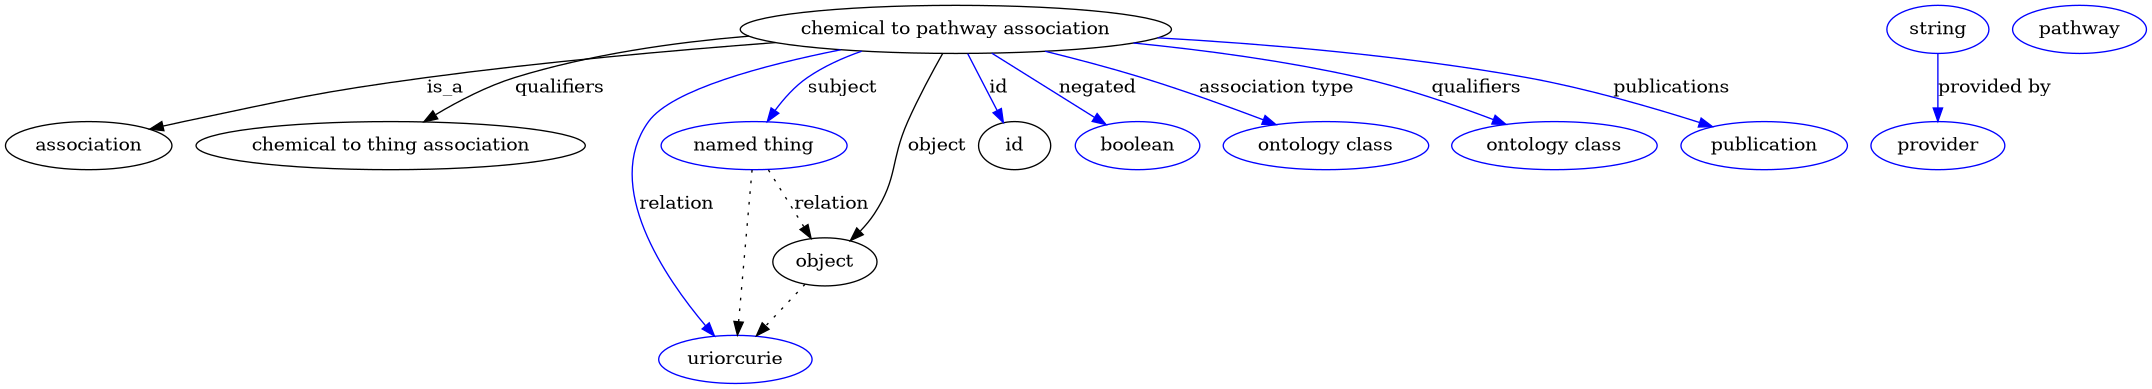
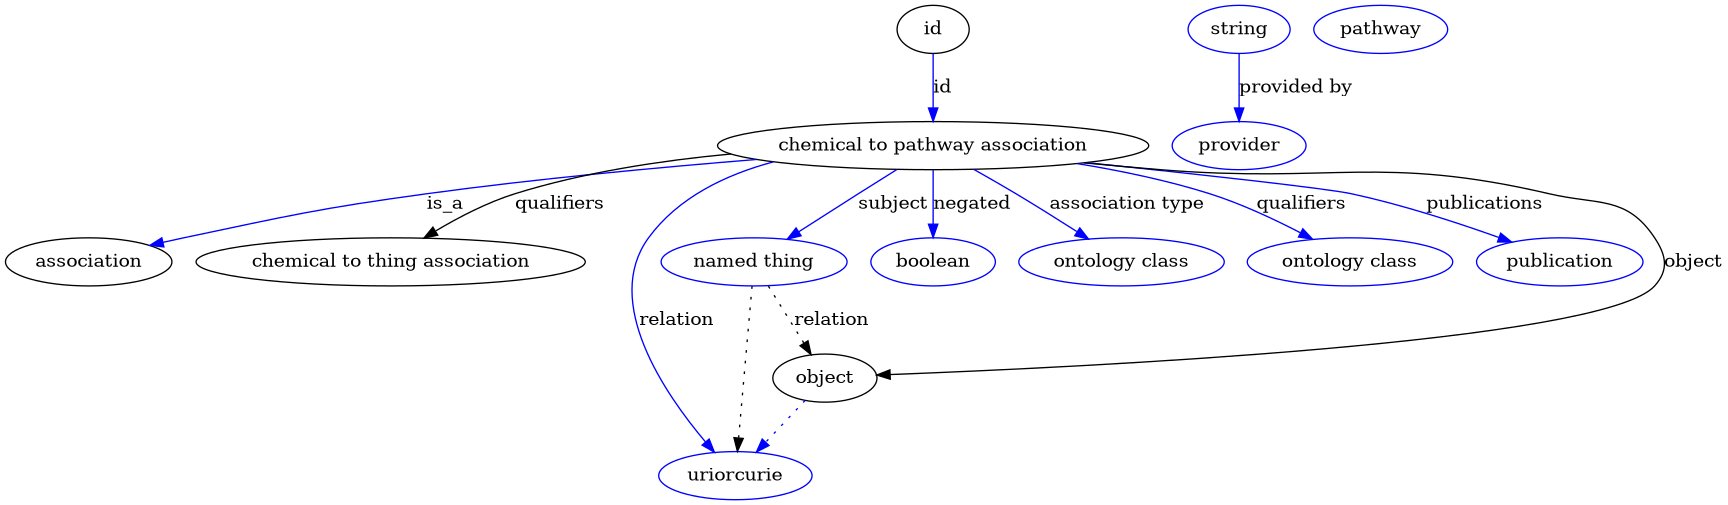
(468, 72) -> (458, 190)
(982, 82) -> (933, 81)
(785, 305) -> (785, 421)
